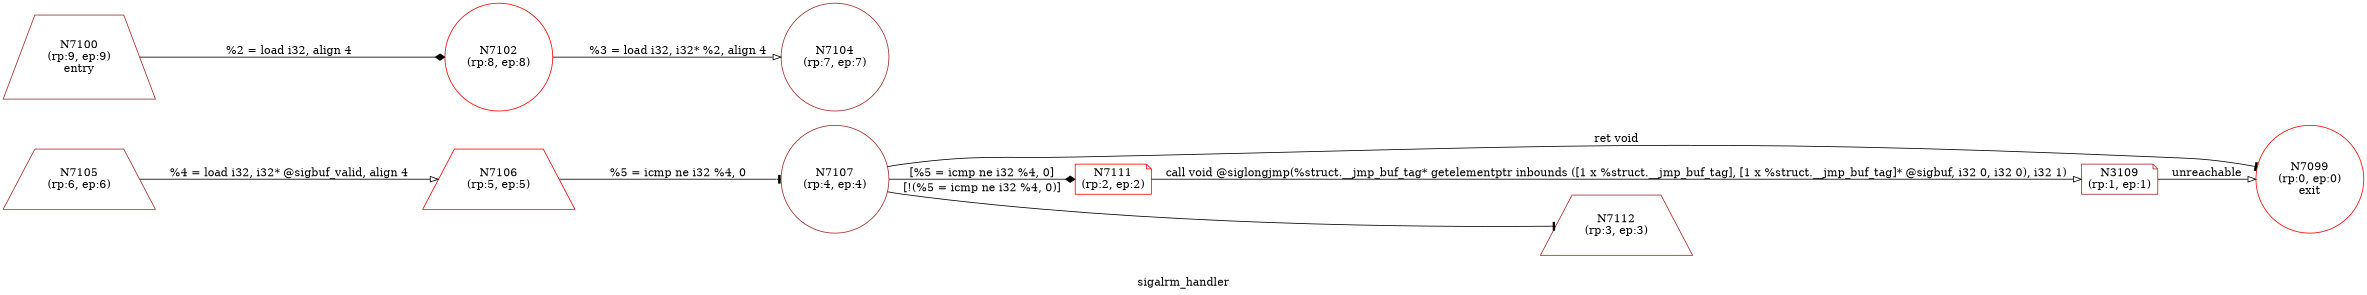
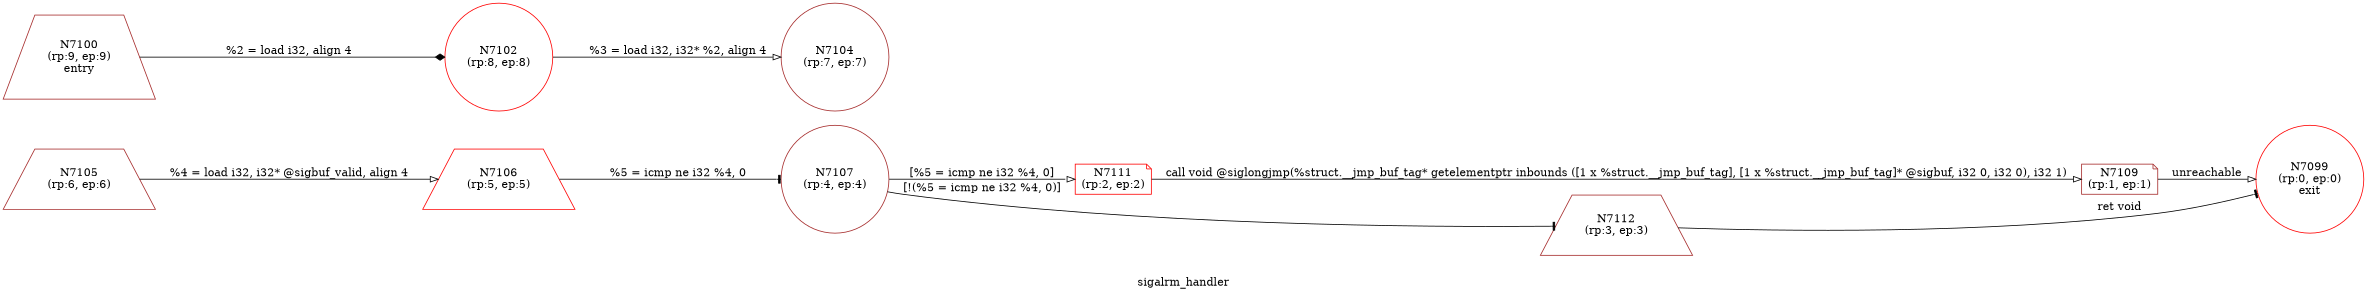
(1570, 146) -> (1967, 228)
(977, 179) -> (977, 179)
(2120, 179) -> (2120, 179)
